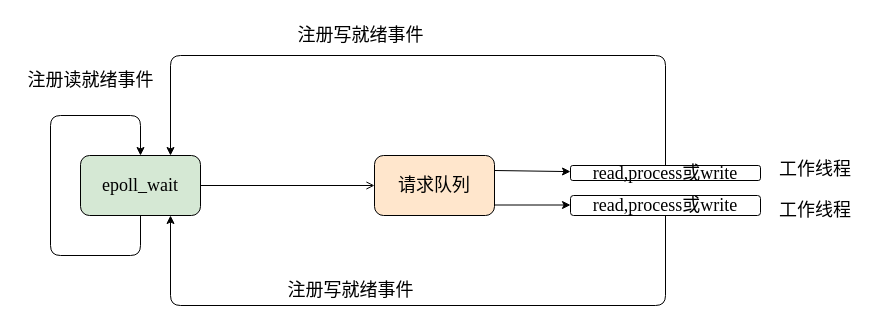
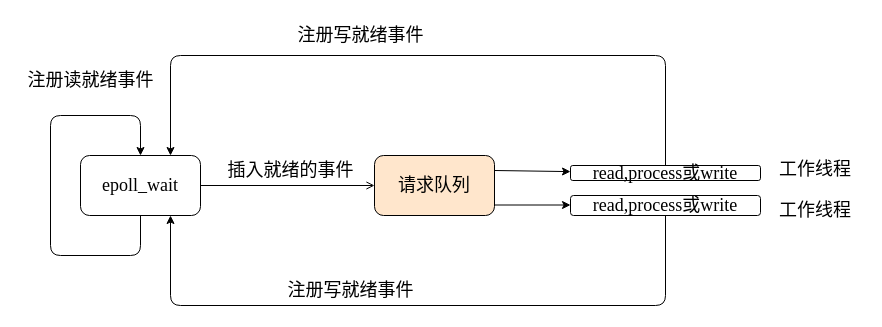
none -> (291, 171)
(141, 186) -> (141, 186)
